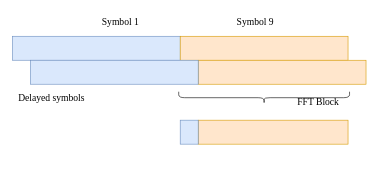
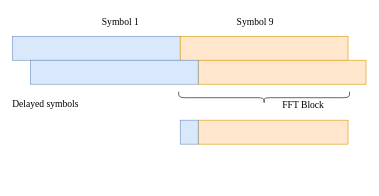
(51, 98) -> (45, 104)
(318, 102) -> (303, 105)
